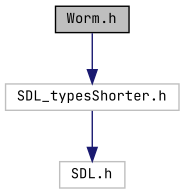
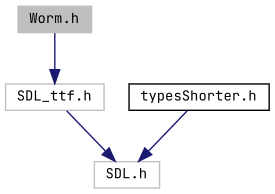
(92, 19) -> (55, 19)
(92, 97) -> (55, 97)
none -> (199, 97)
